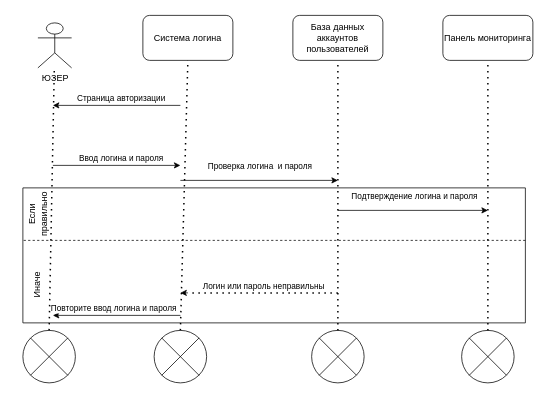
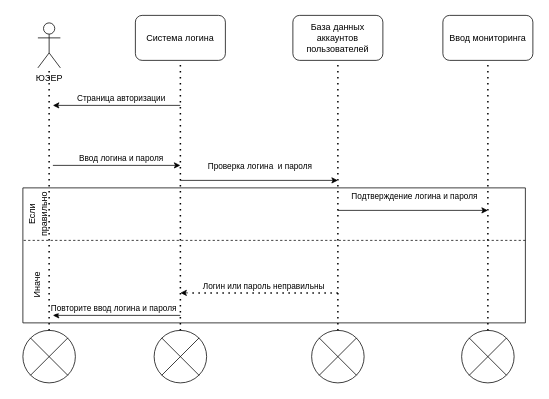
(188, 38) -> (180, 38)
(488, 38) -> (488, 38)
(55, 45) -> (49, 45)
